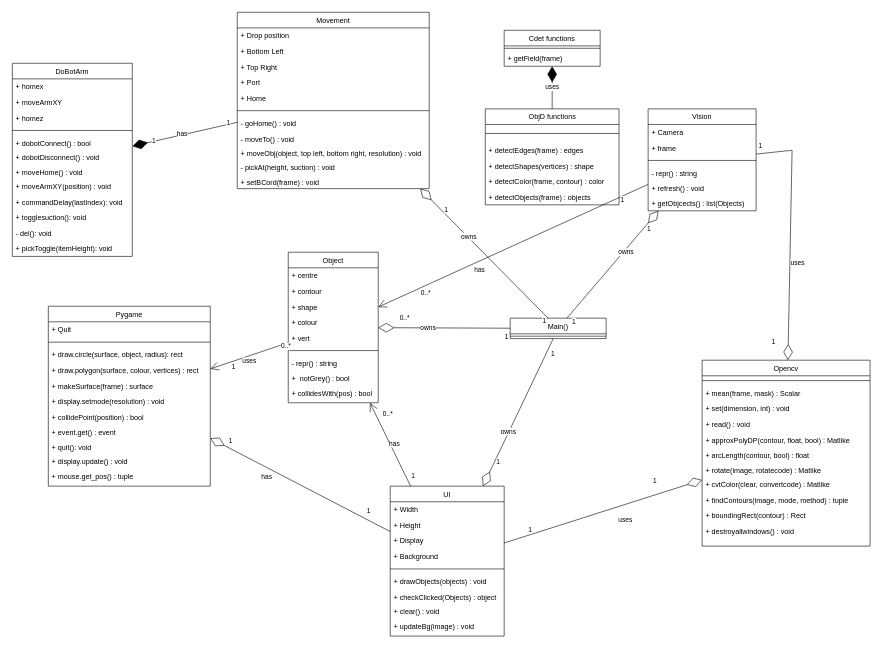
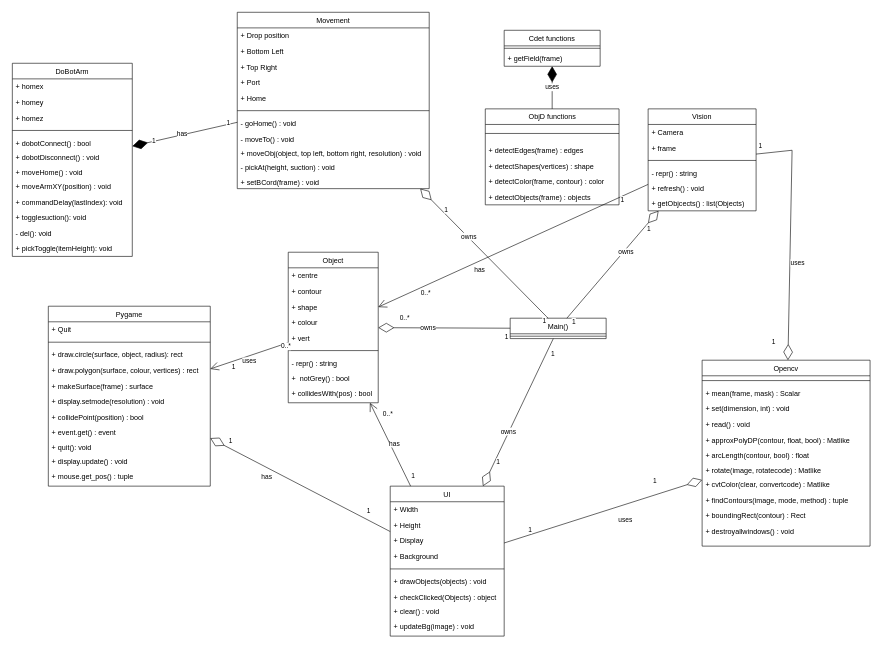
(37, 103) -> (29, 103)
